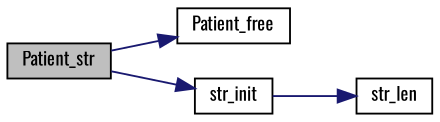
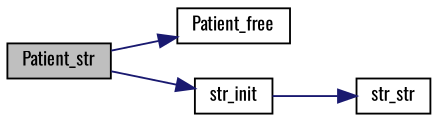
(394, 96) -> (393, 96)
